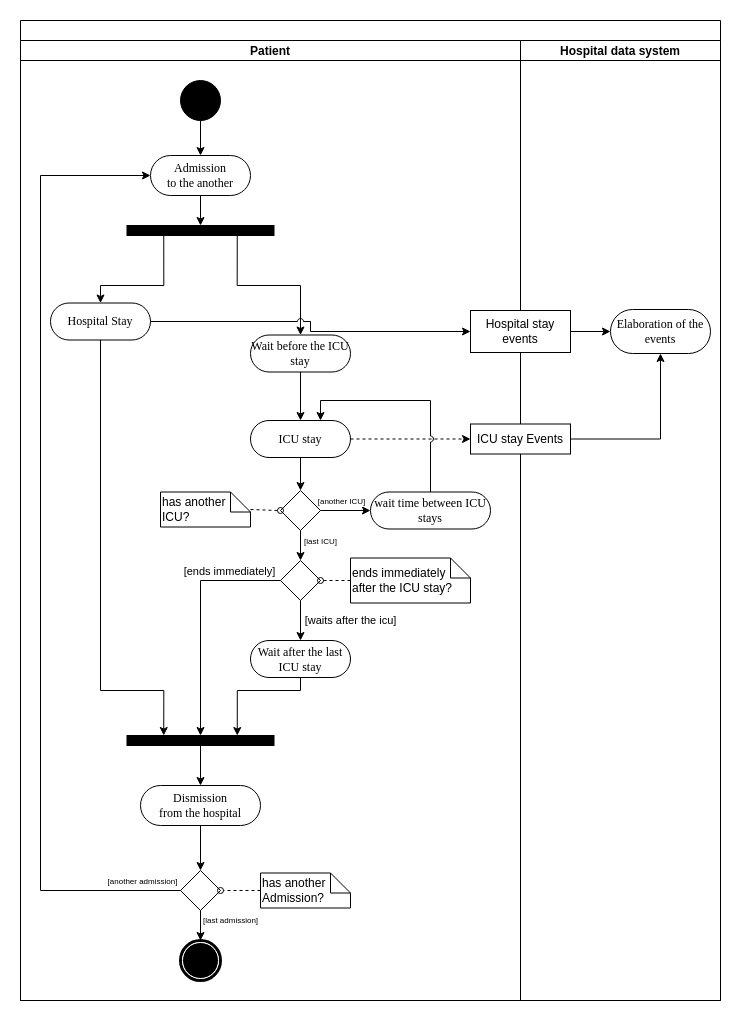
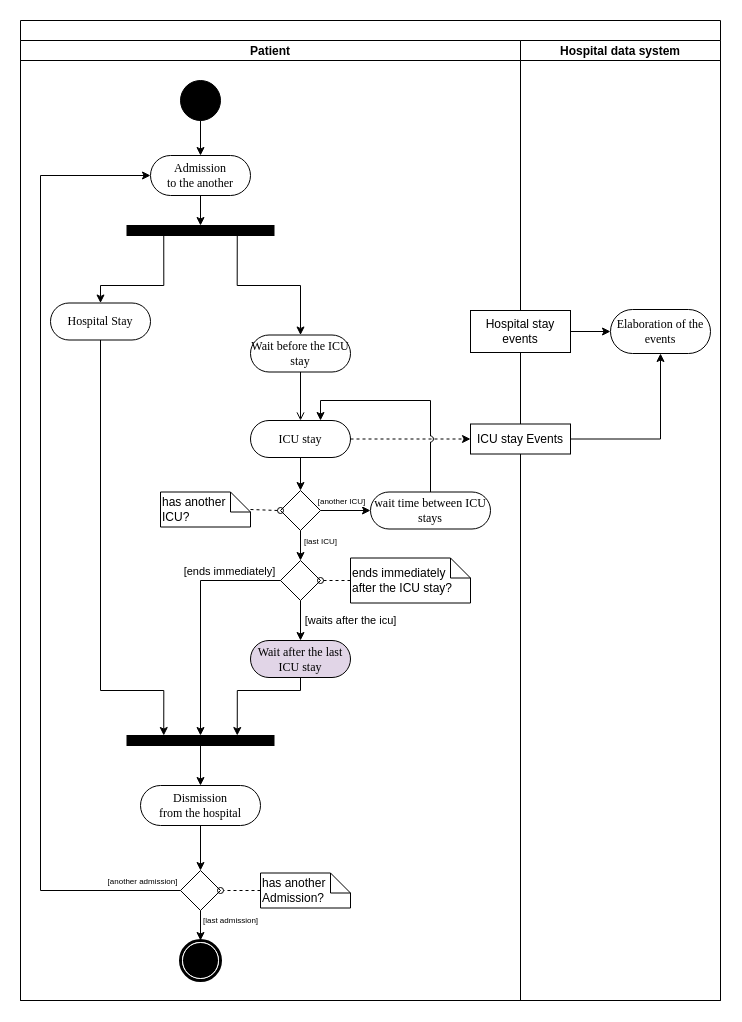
(310, 322) -> none
(301, 412) -> (301, 414)
(301, 659) -> (301, 659)
